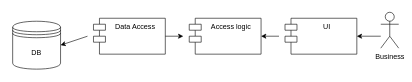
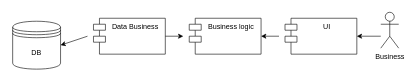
(135, 27) -> (135, 27)
(231, 27) -> (231, 27)
